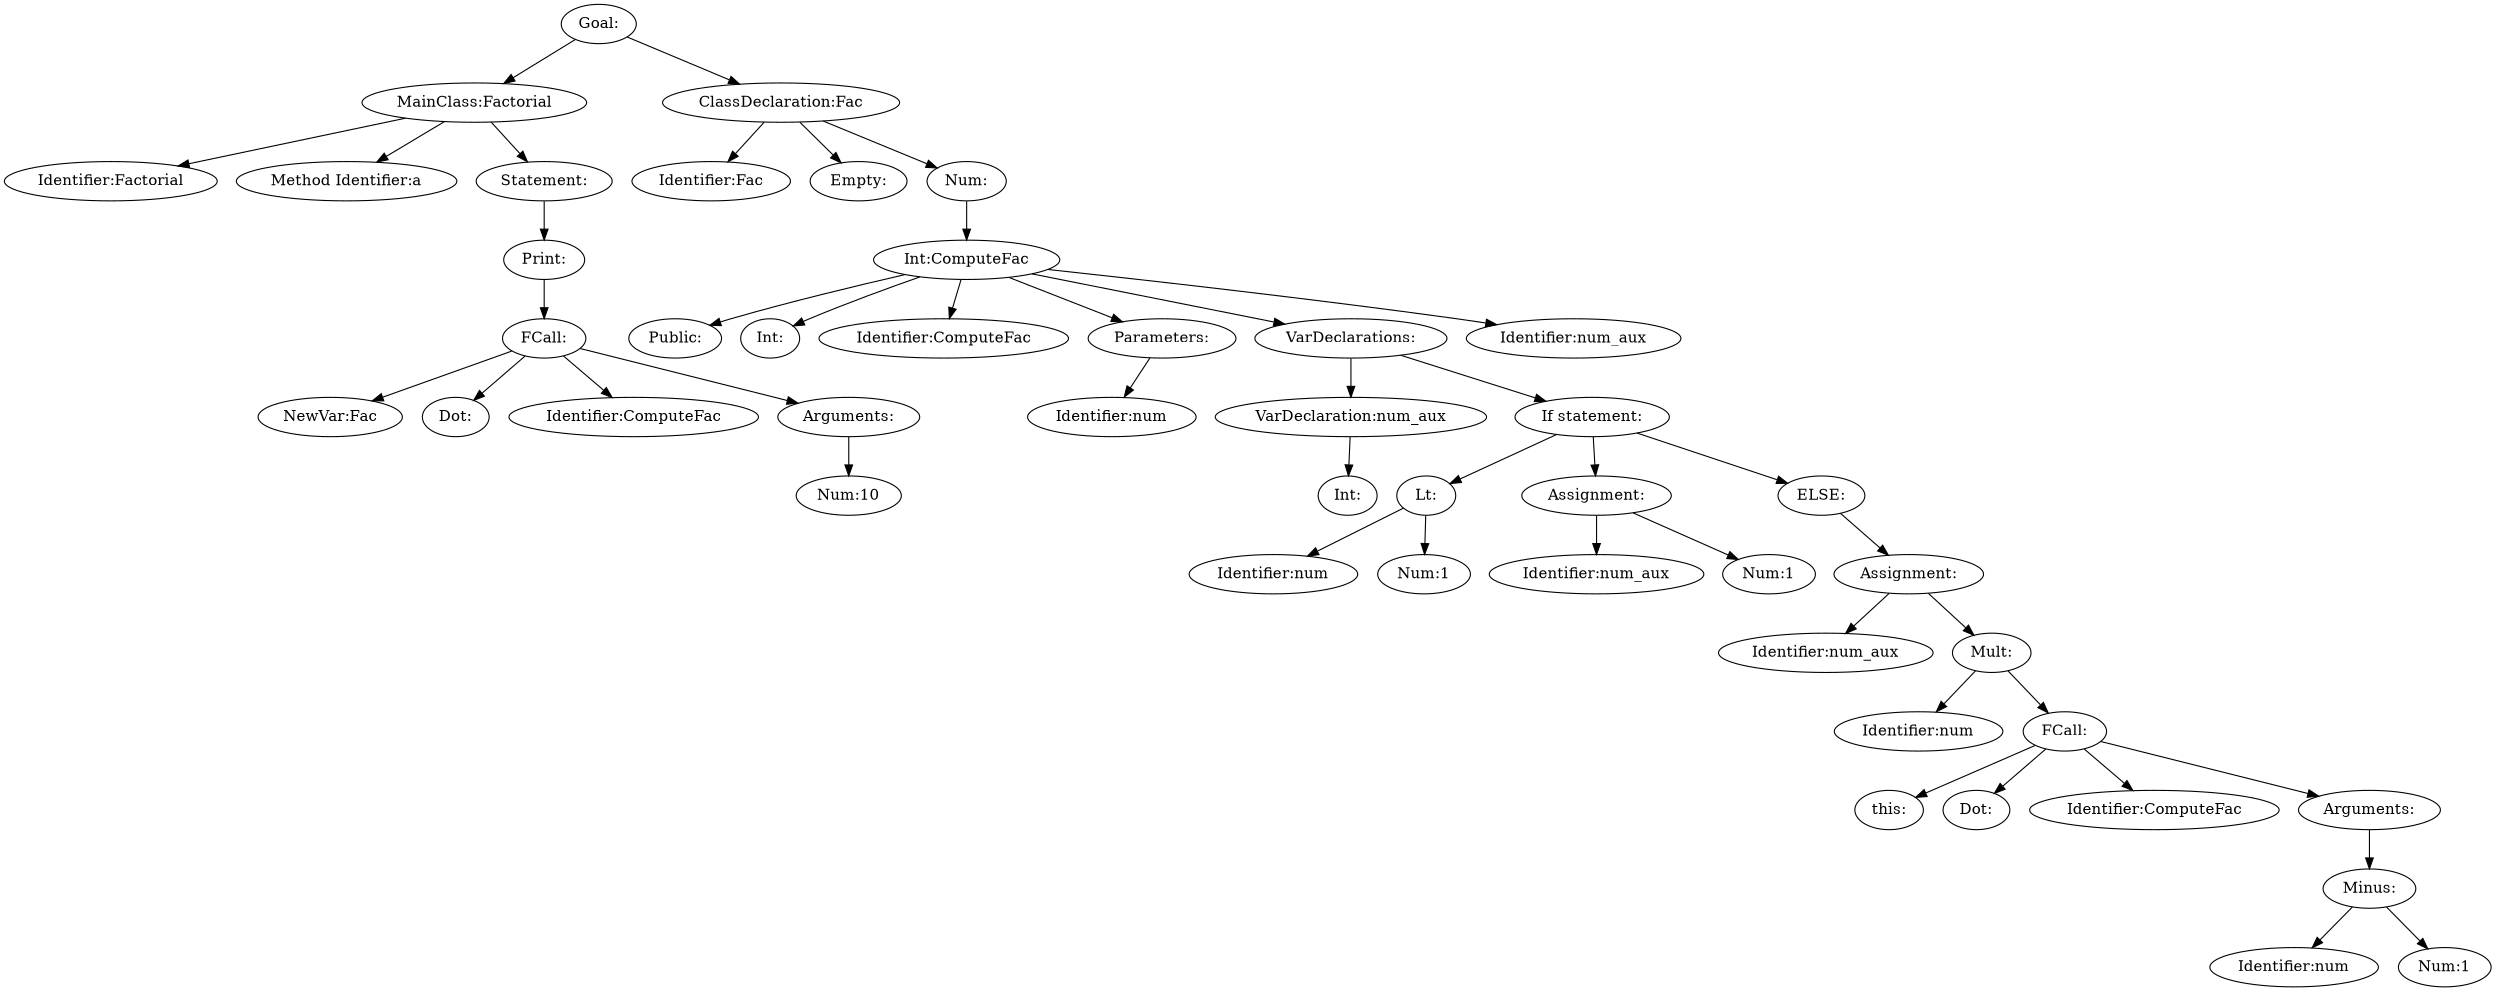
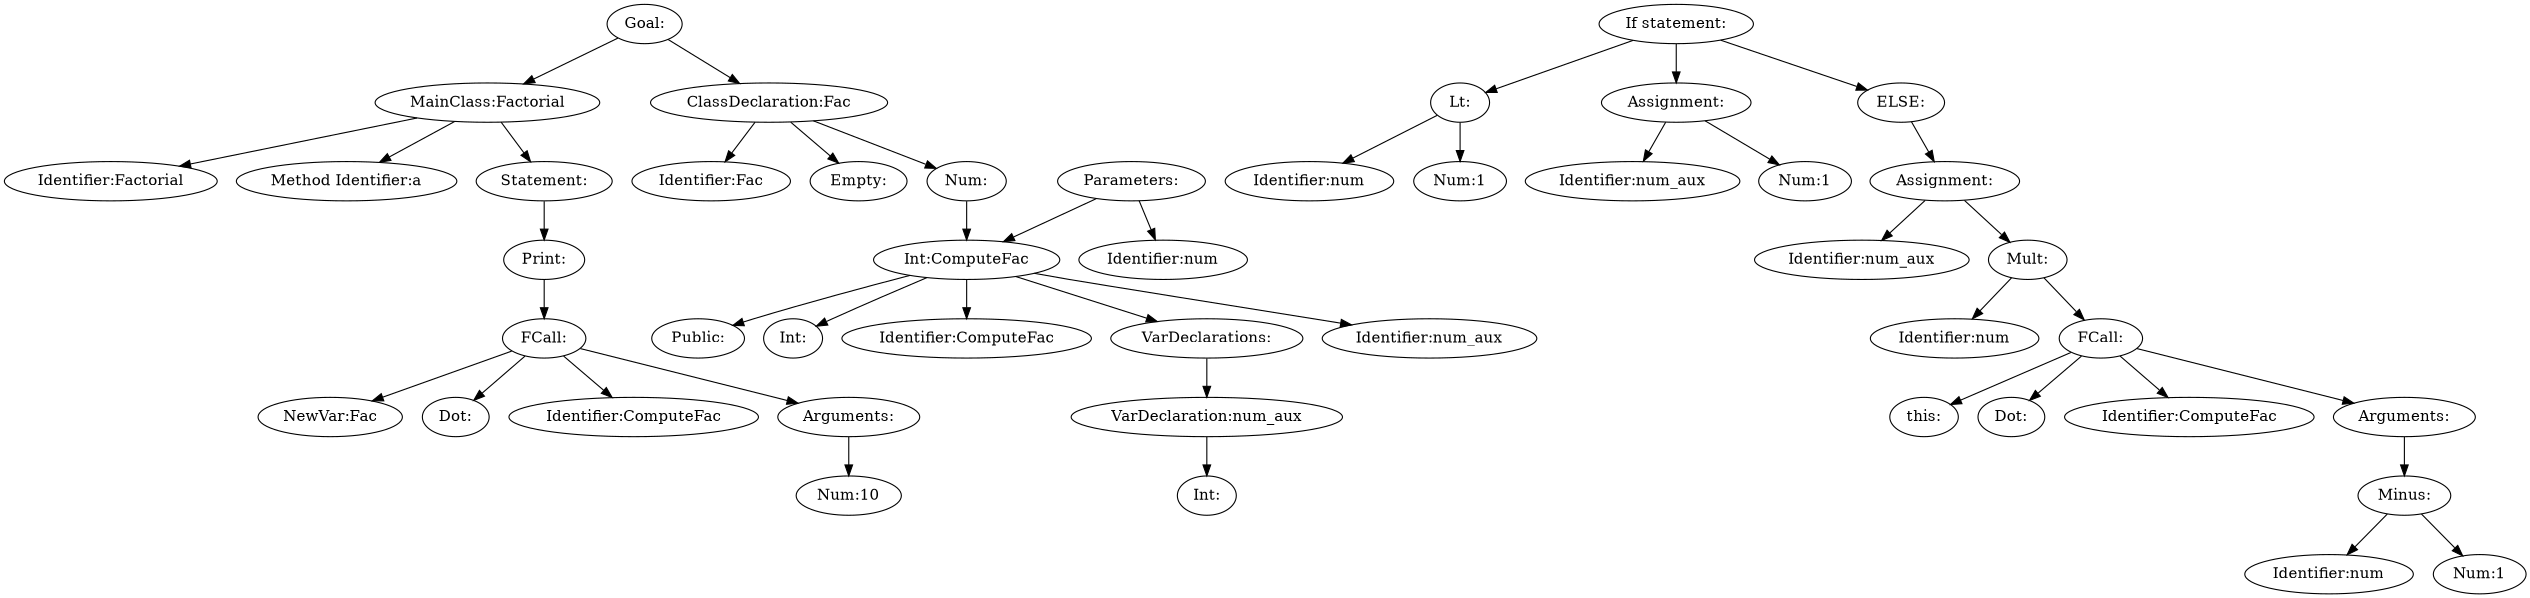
(1061, 298) -> (1055, 218)
(1468, 377) -> none
